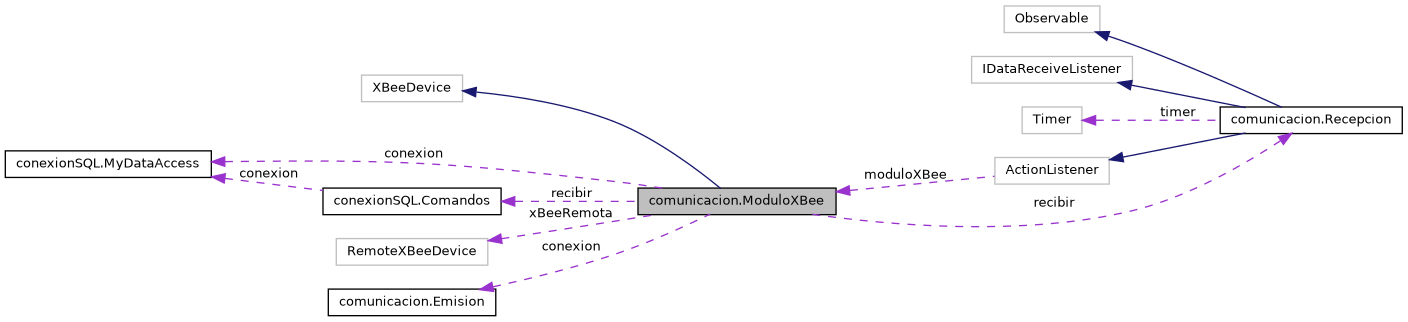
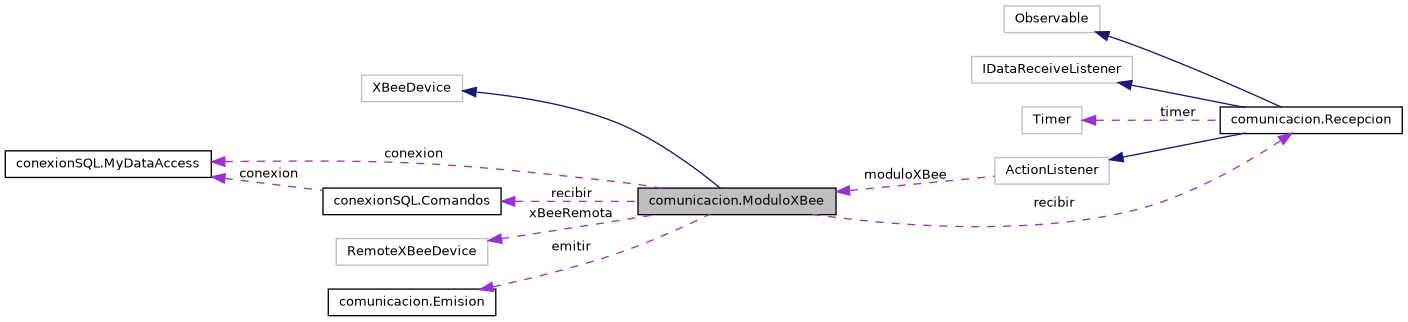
(570, 247) -> (570, 247)
